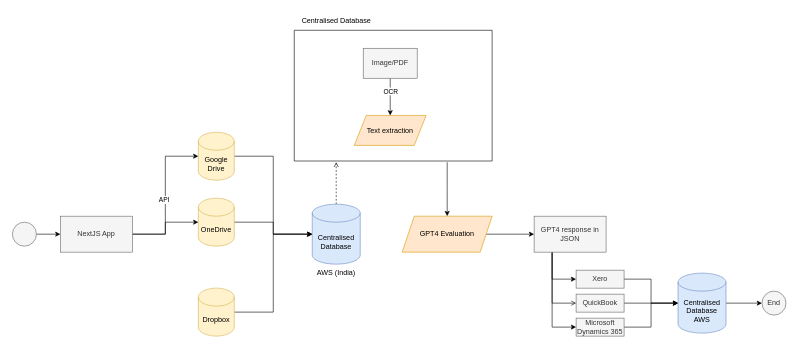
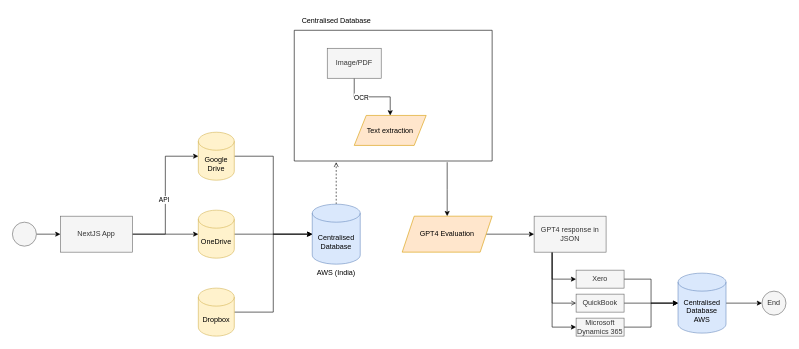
(390, 63) -> (354, 63)
(216, 222) -> (216, 234)
